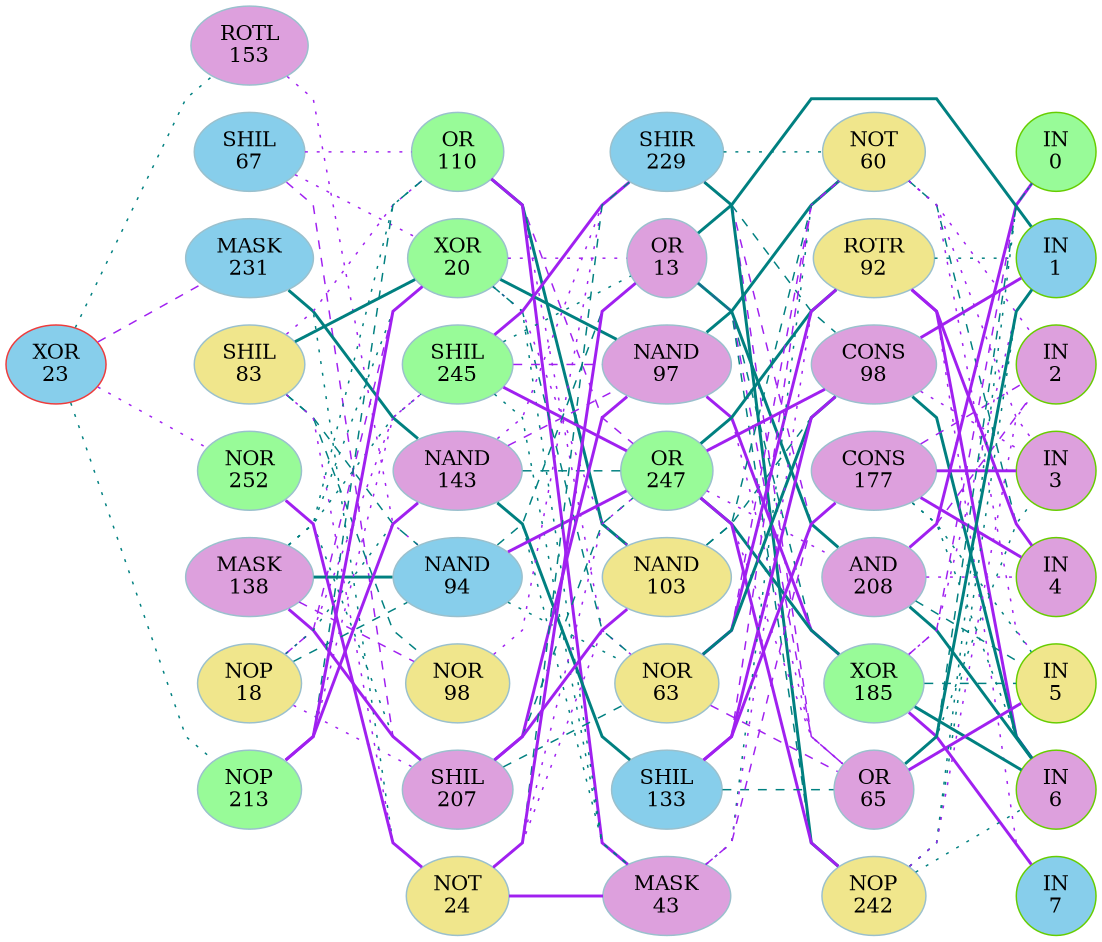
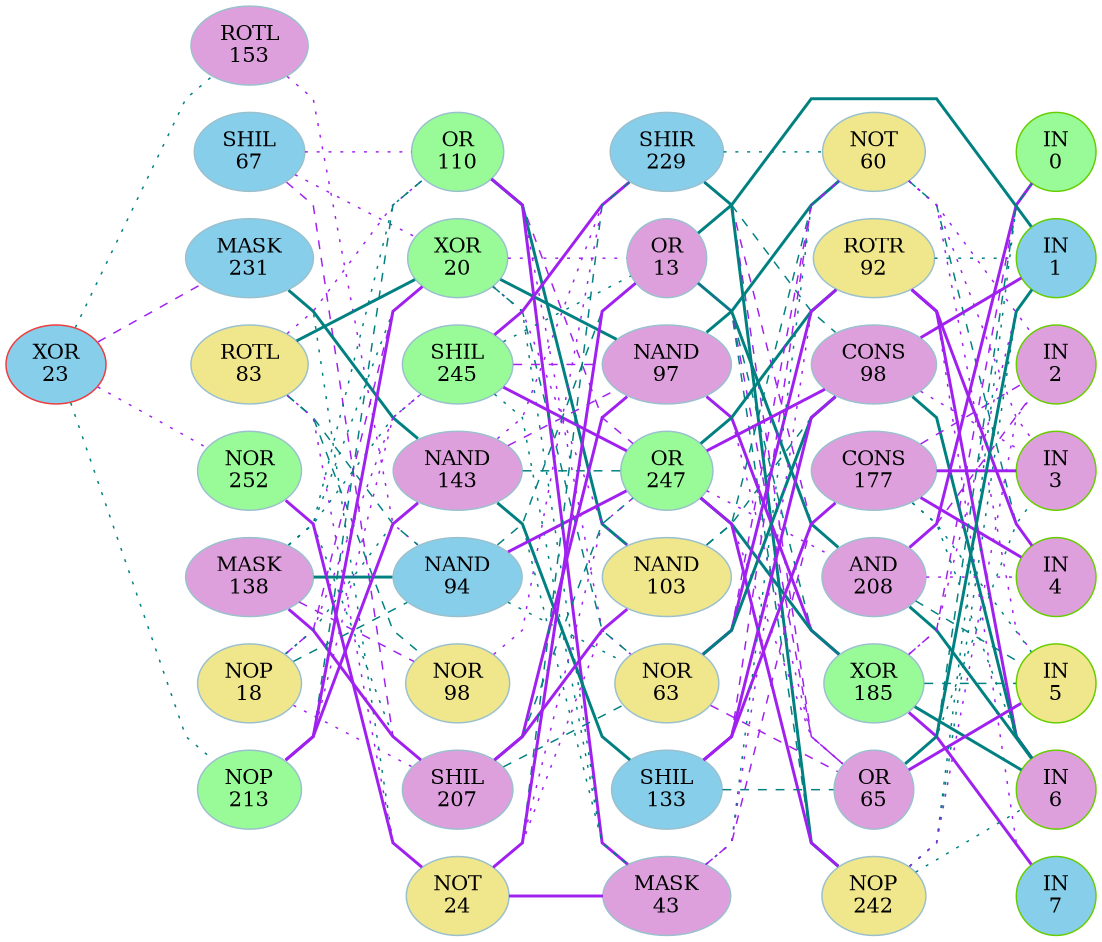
(250, 364) -> (250, 364)
